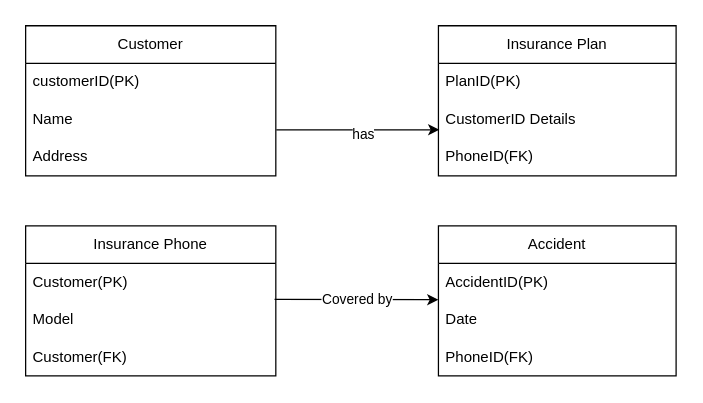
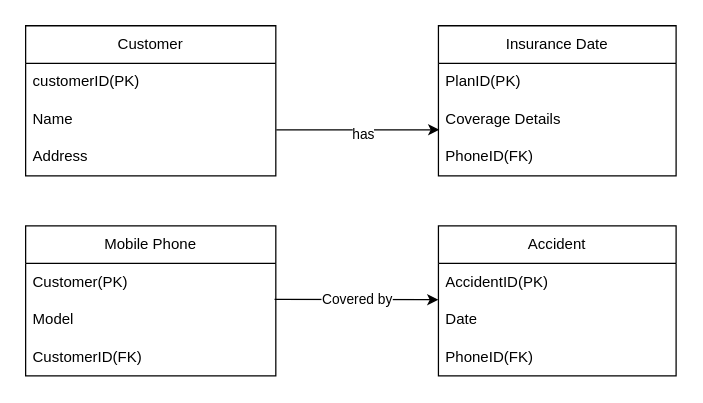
(557, 44) -> (557, 44)
(515, 119) -> (507, 119)
(151, 244) -> (151, 244)
(84, 357) -> (92, 357)
